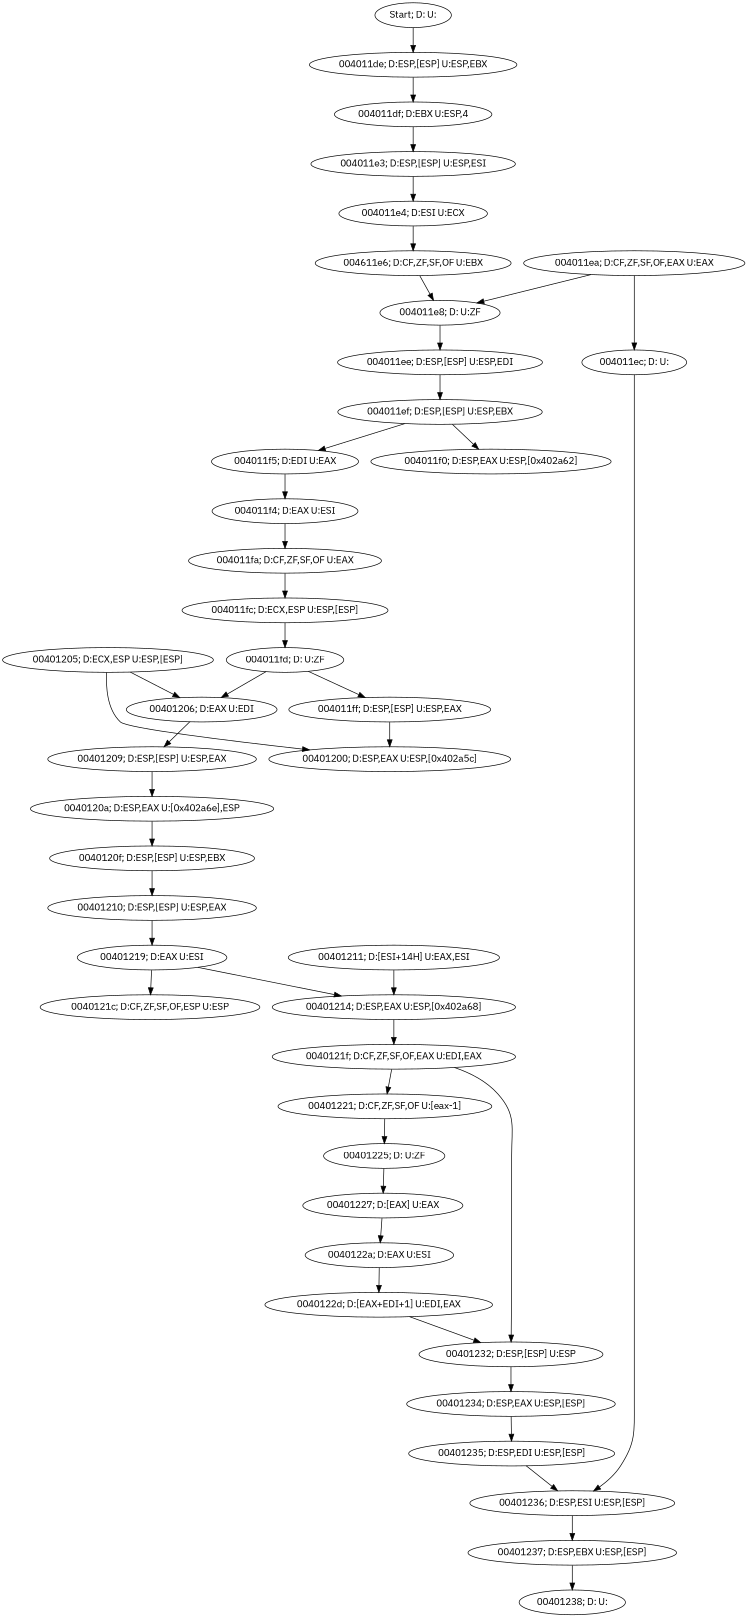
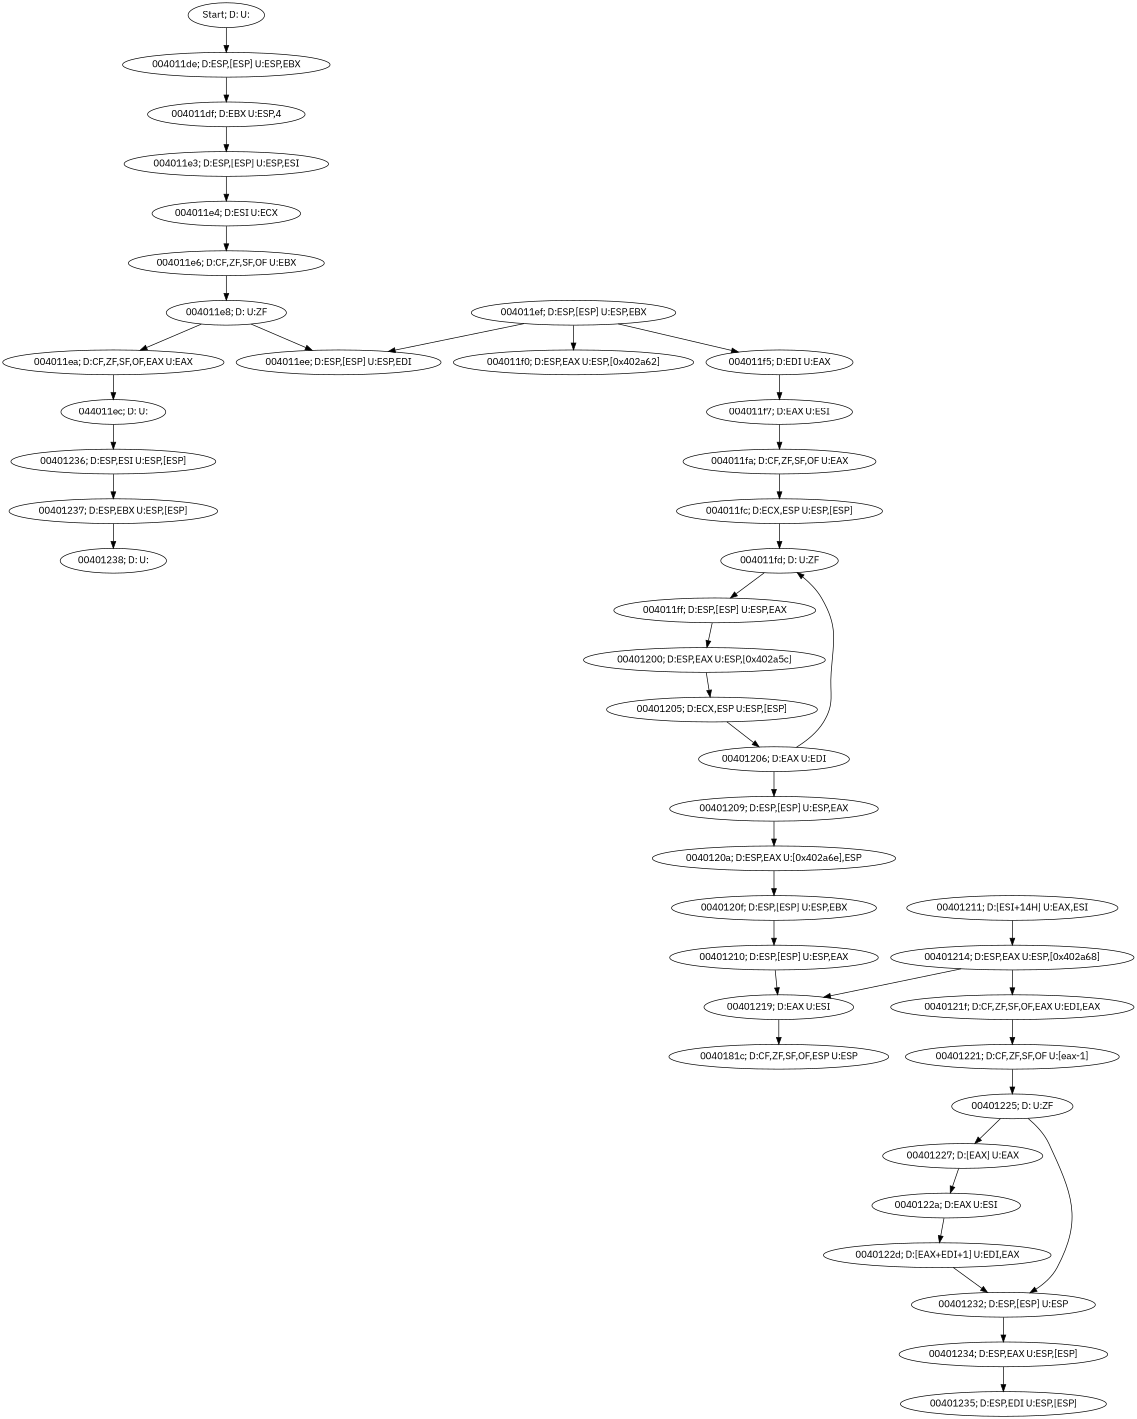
(413, 263) -> (226, 263)
(537, 288) -> (174, 336)
(634, 362) -> (113, 412)
(440, 384) -> (460, 337)
(285, 511) -> (779, 412)
(247, 683) -> (832, 664)
(185, 735) -> (708, 681)
(266, 981) -> (896, 982)
(150, 1007) -> (779, 1057)
(512, 1187) -> (1071, 1204)
(539, 1476) -> none
